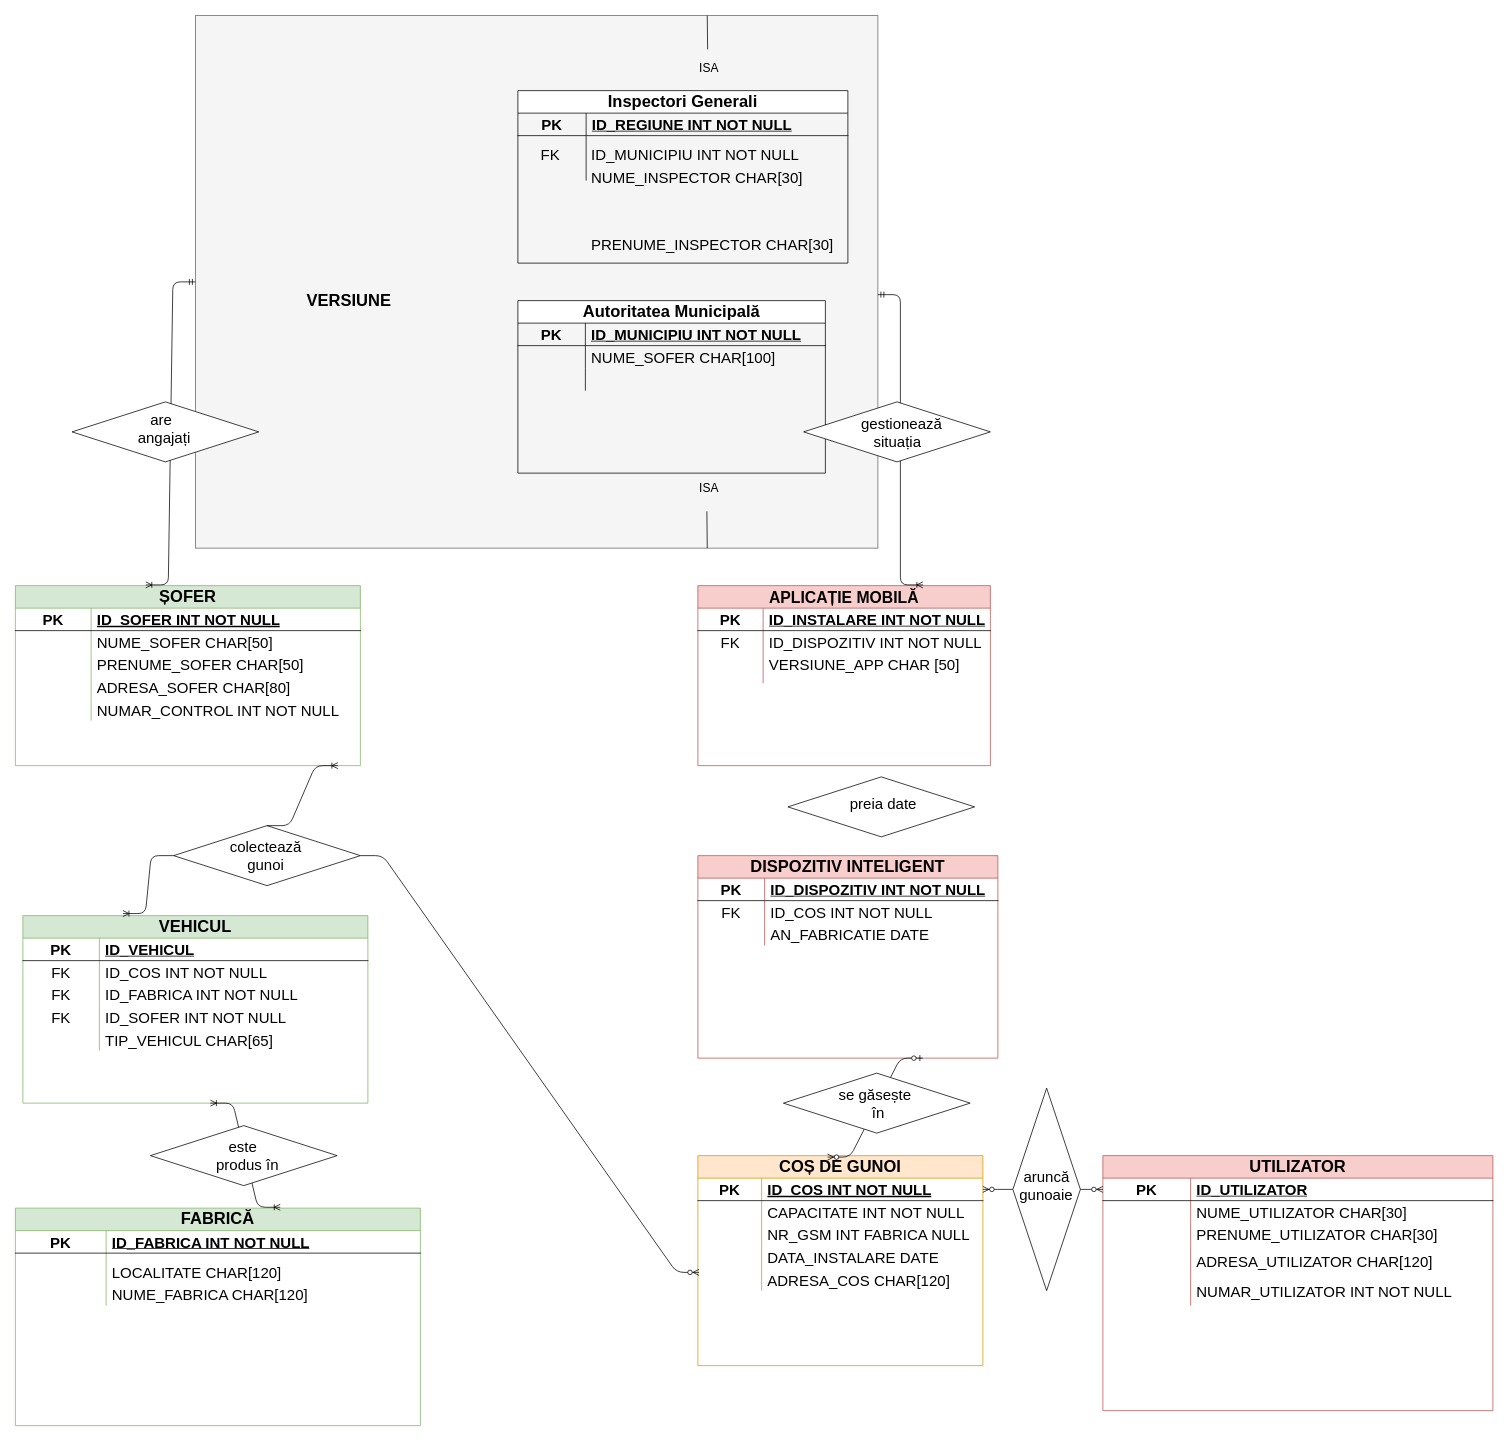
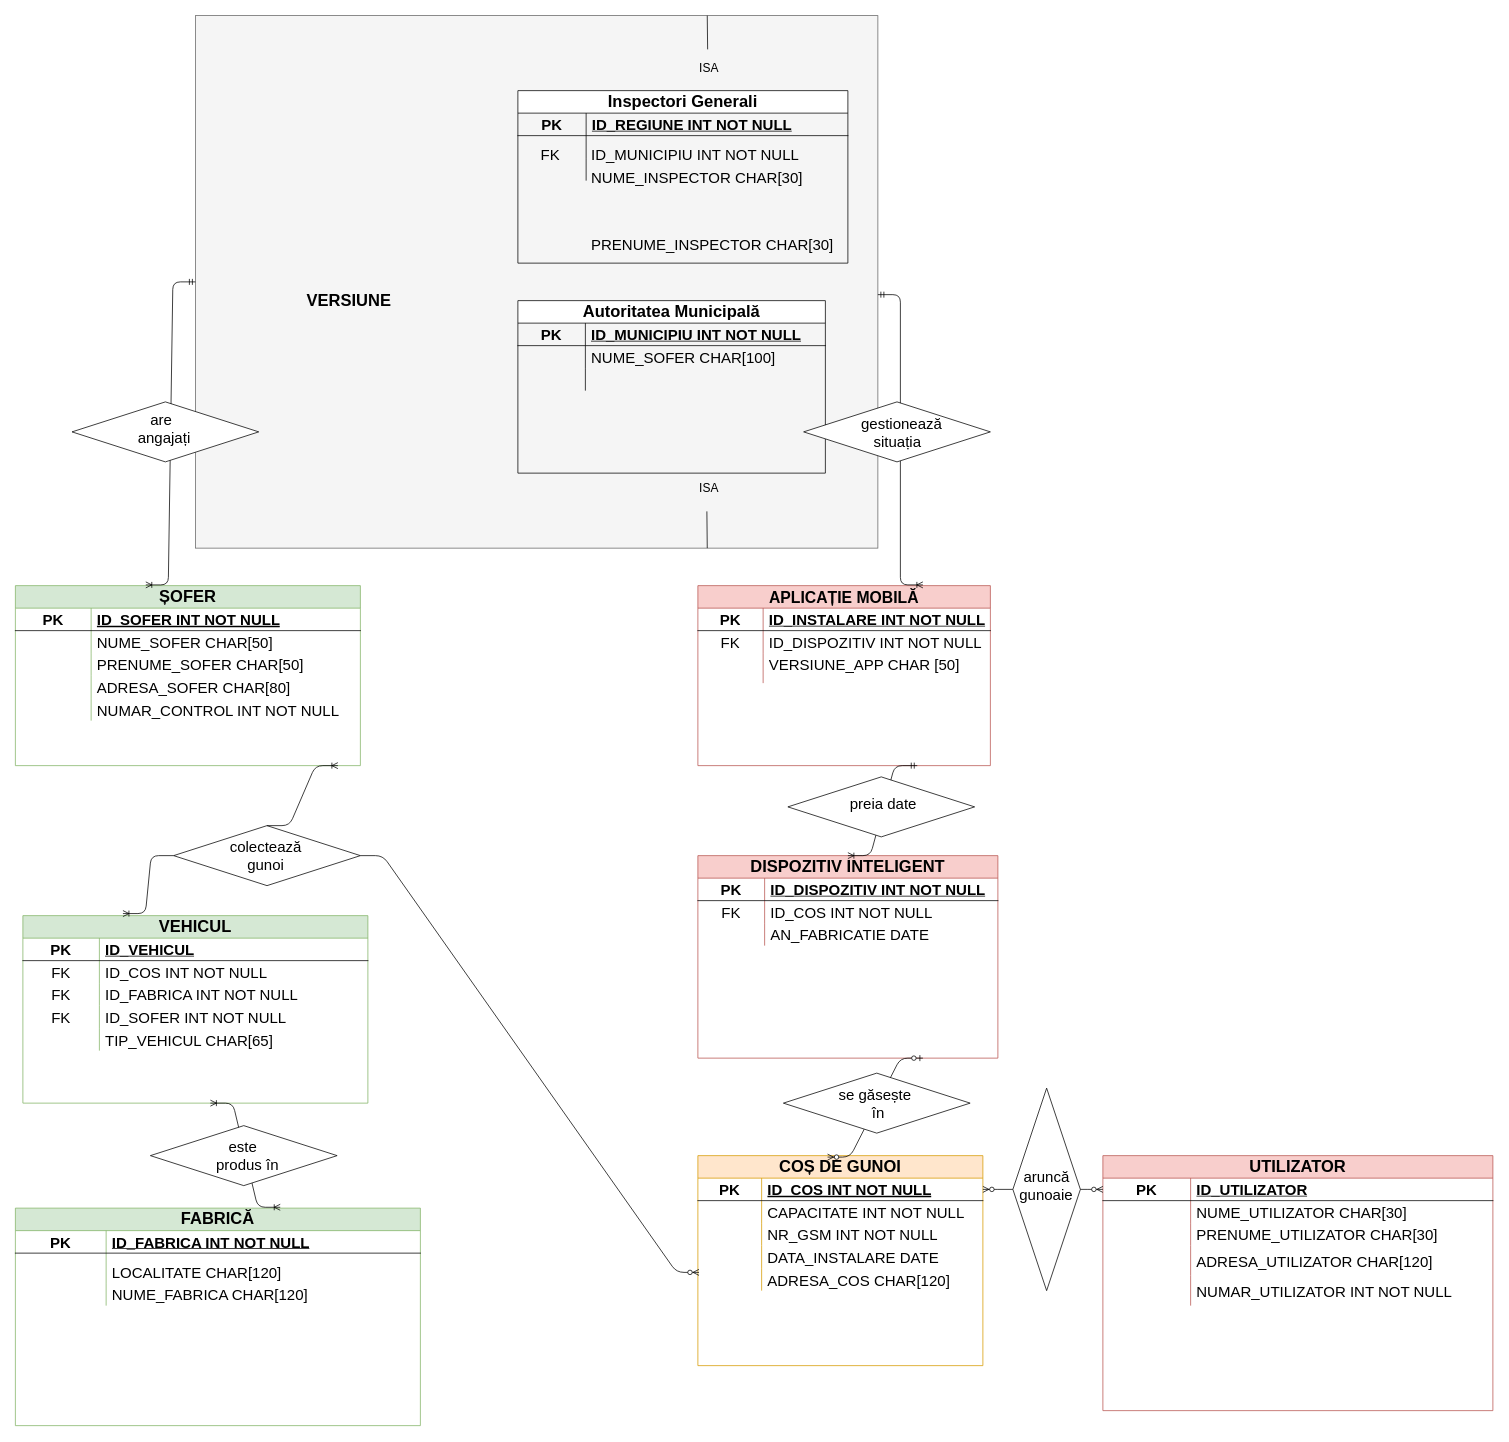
none -> (869, 854)
(822, 1234) -> (812, 1234)
